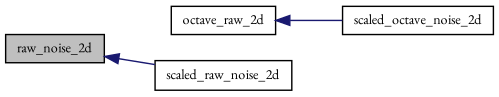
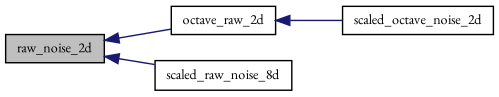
none -> (145, 34)
(223, 75) -> (223, 75)
